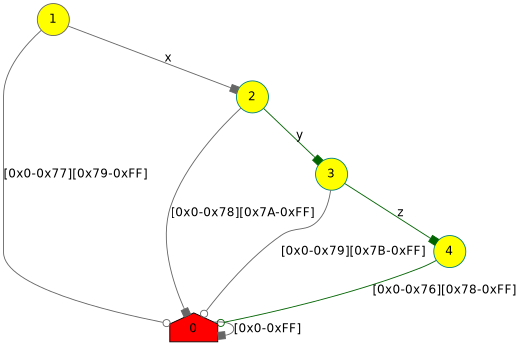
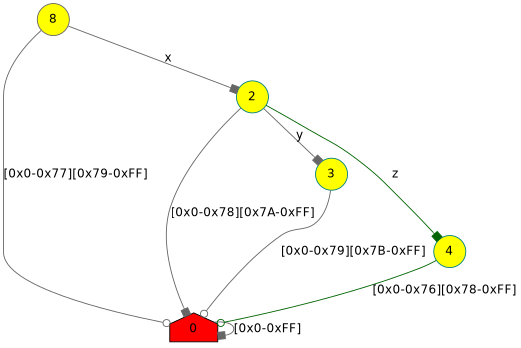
(53, 20) -> (53, 20)
(289, 132) -> (289, 132)
(387, 210) -> (357, 159)
